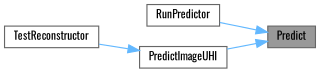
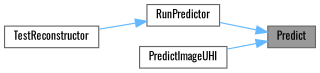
(113, 46) -> (117, 26)
